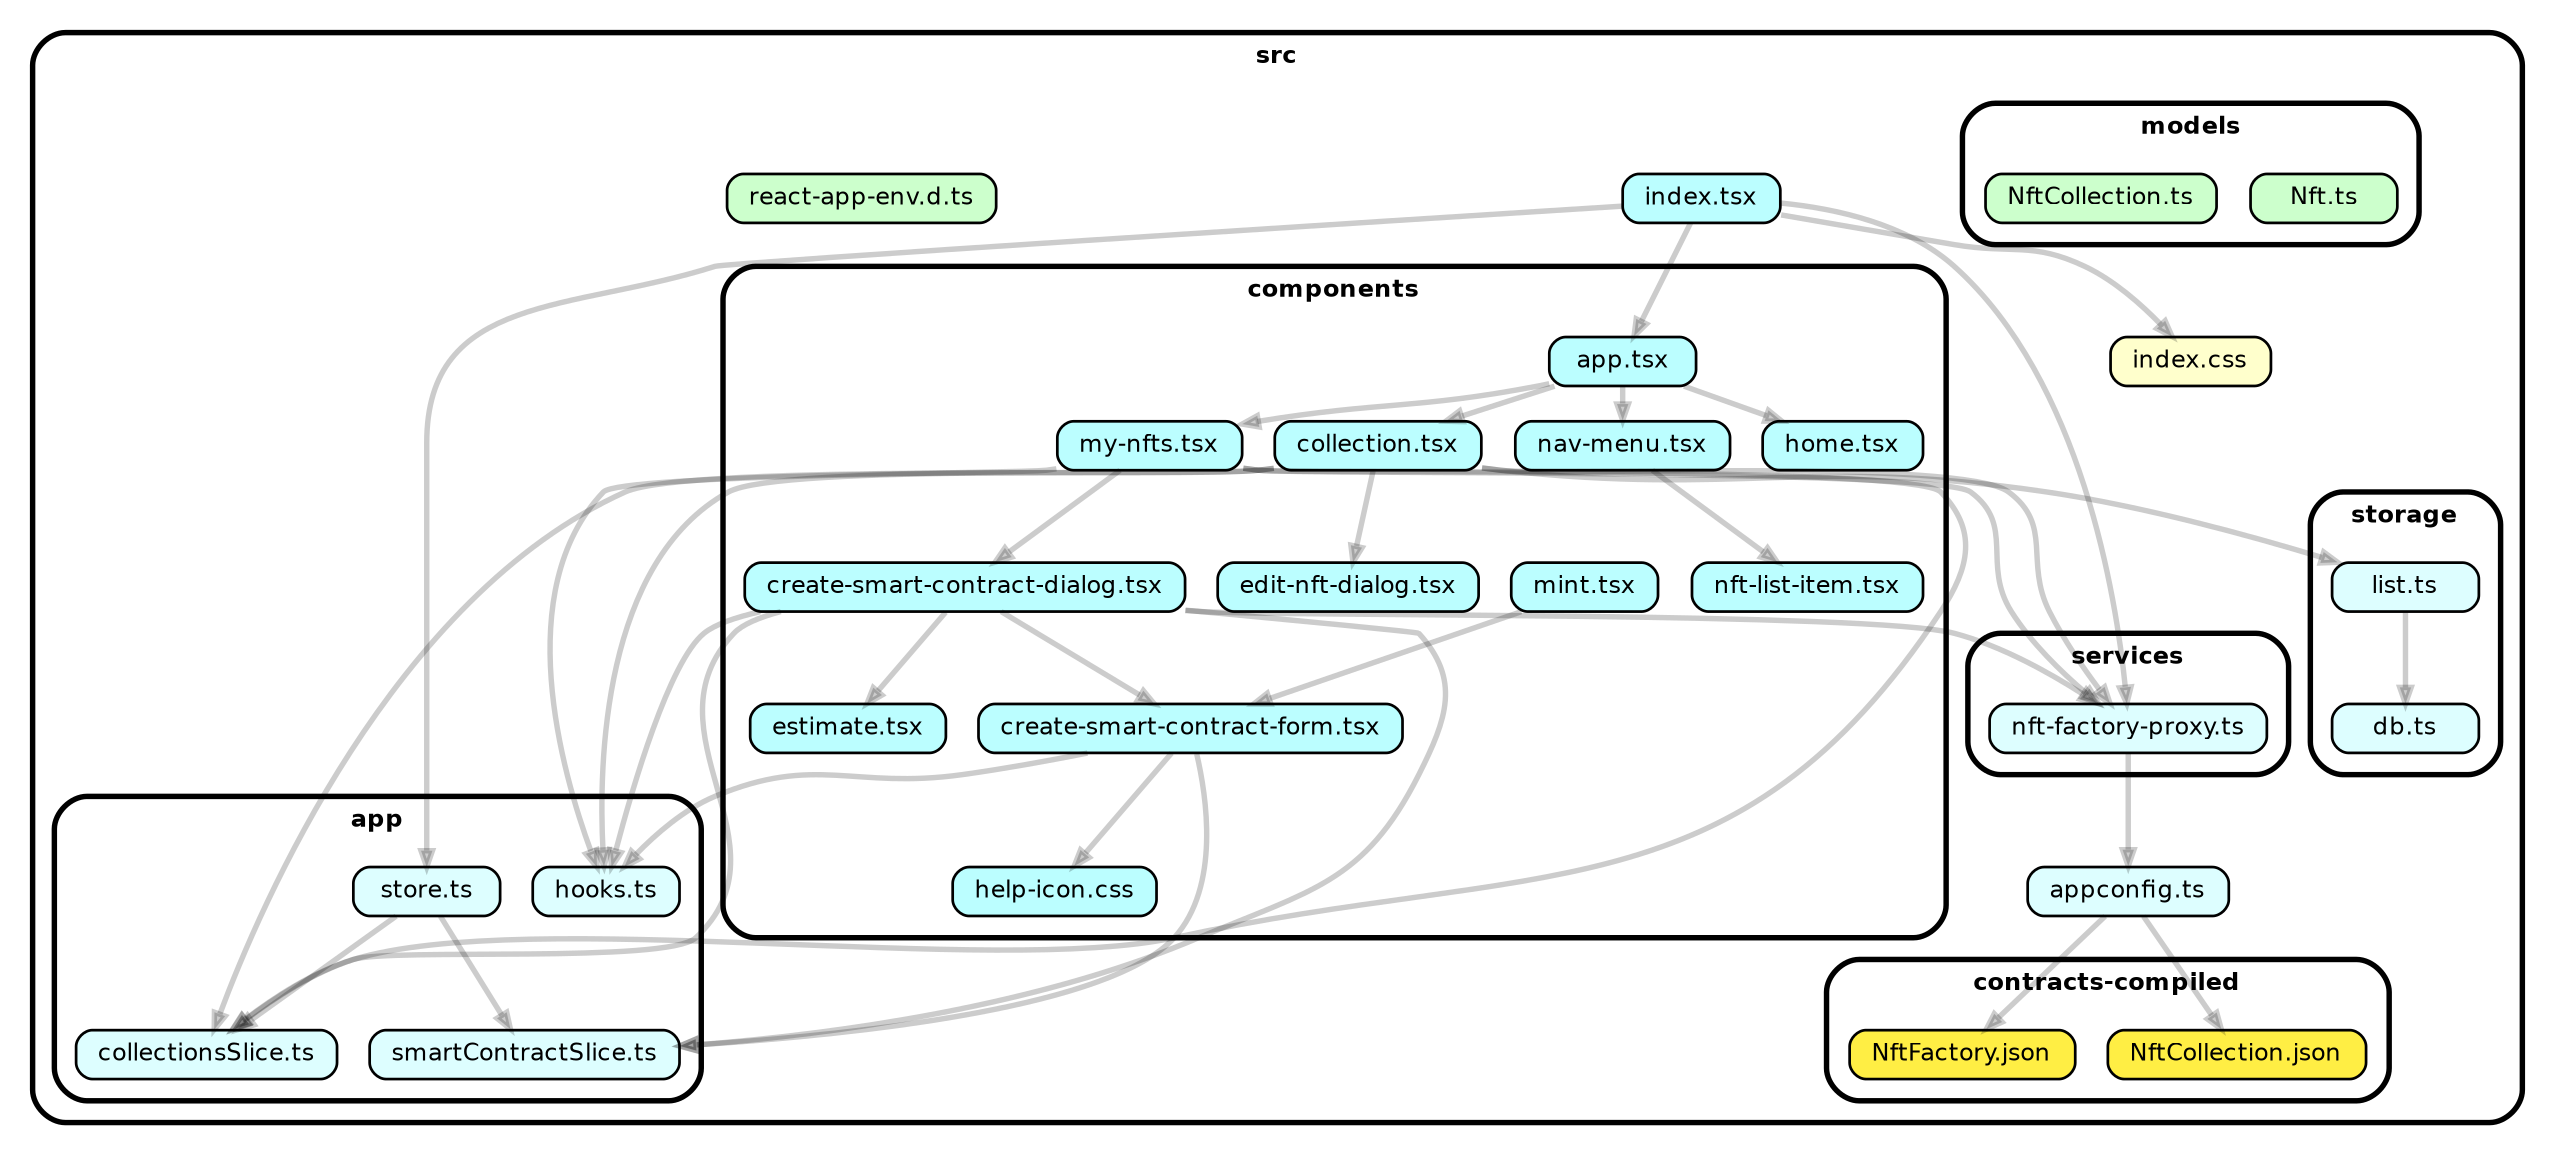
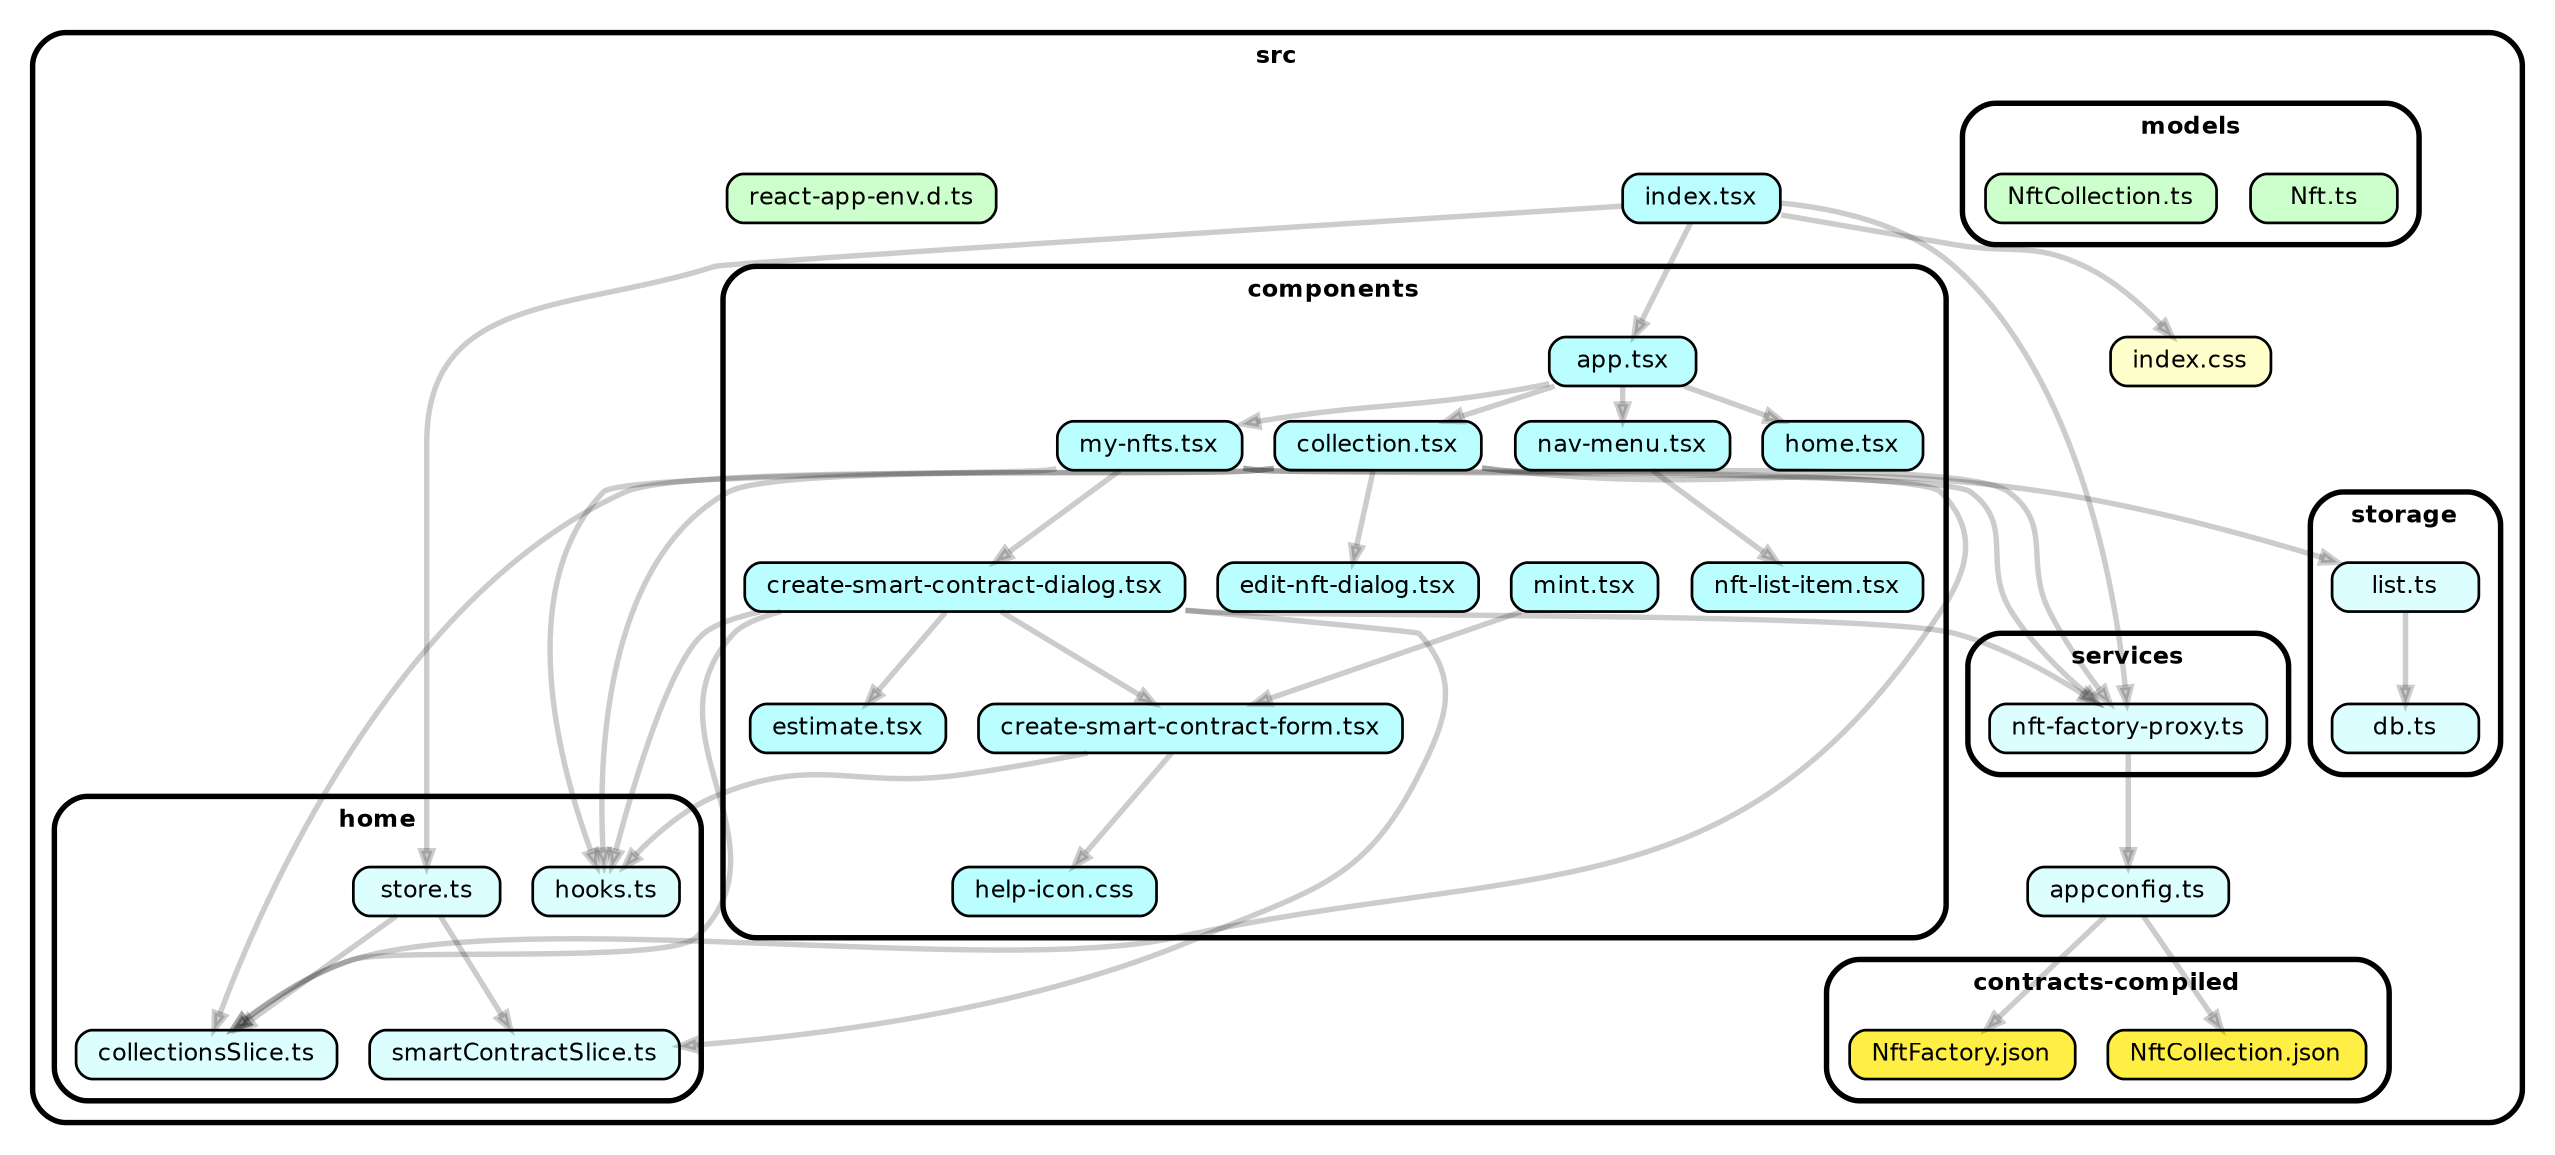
(378, 821) -> (378, 821)
(1037, 1000) -> none
